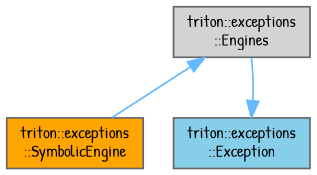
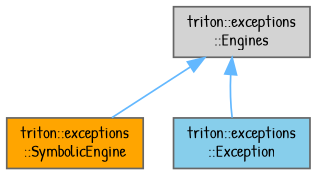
(253, 79) -> (231, 96)
